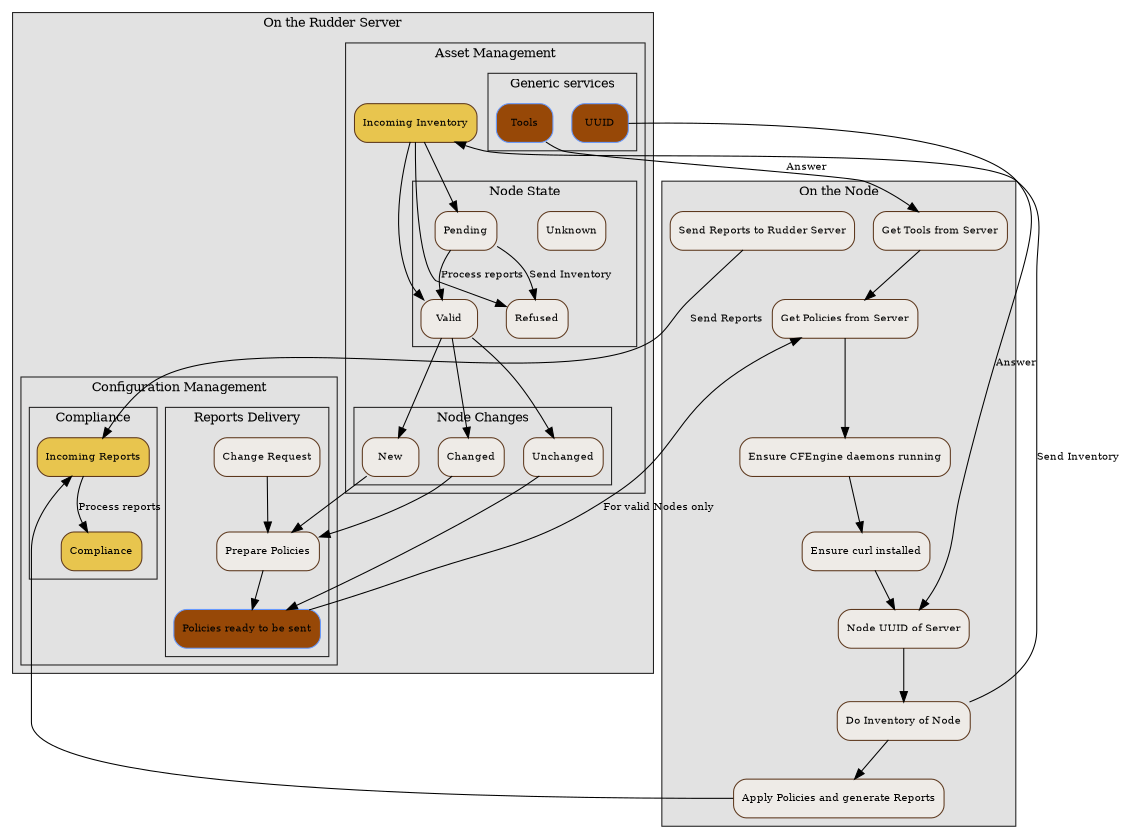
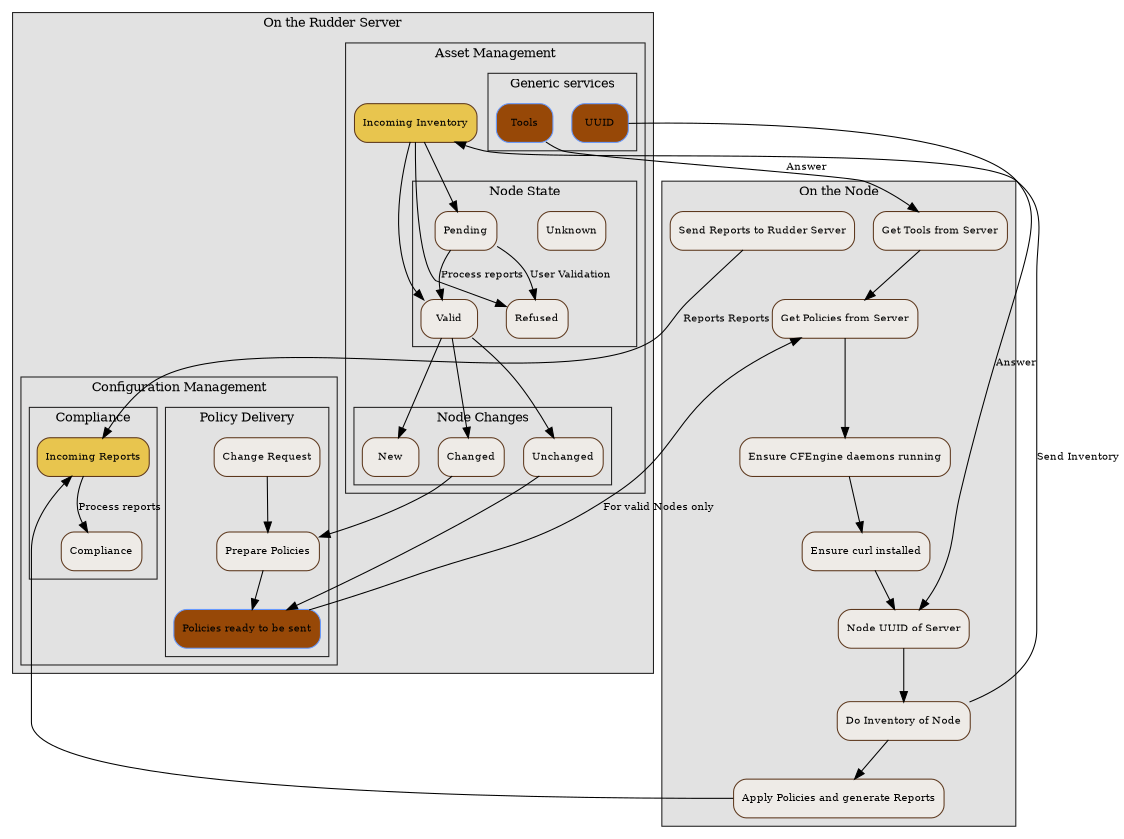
(571, 275) -> (571, 275)
(727, 319) -> (727, 319)
(247, 418) -> (247, 418)
(322, 510) -> none
(102, 551) -> (102, 551)
